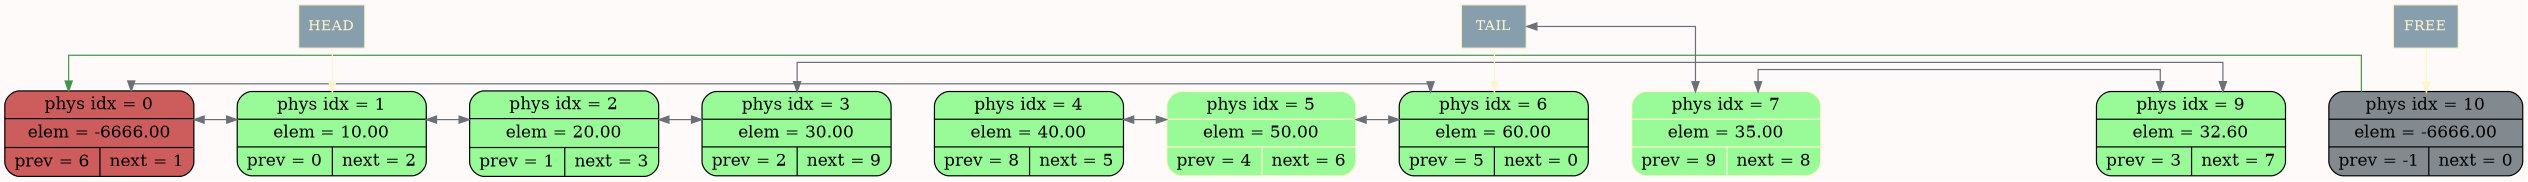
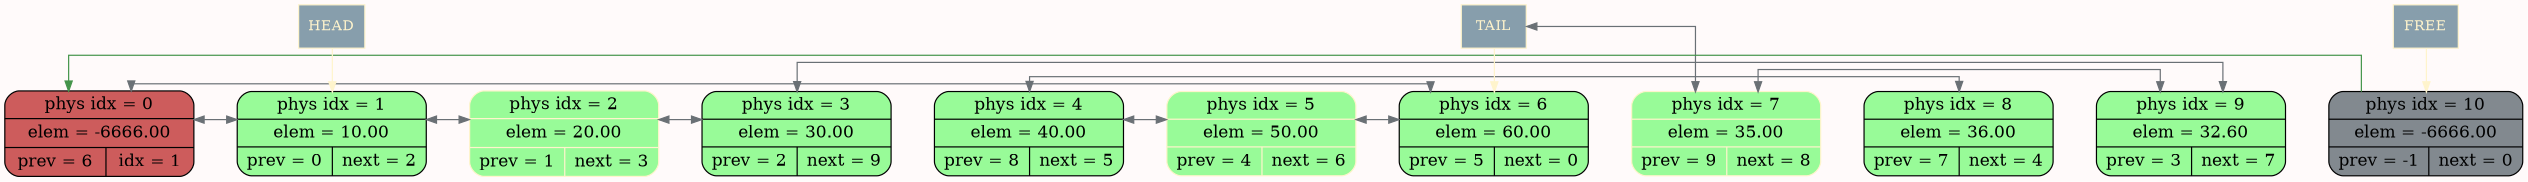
(564, 134) -> (564, 134)
none -> (1959, 134)
(147, 161) -> (150, 161)
